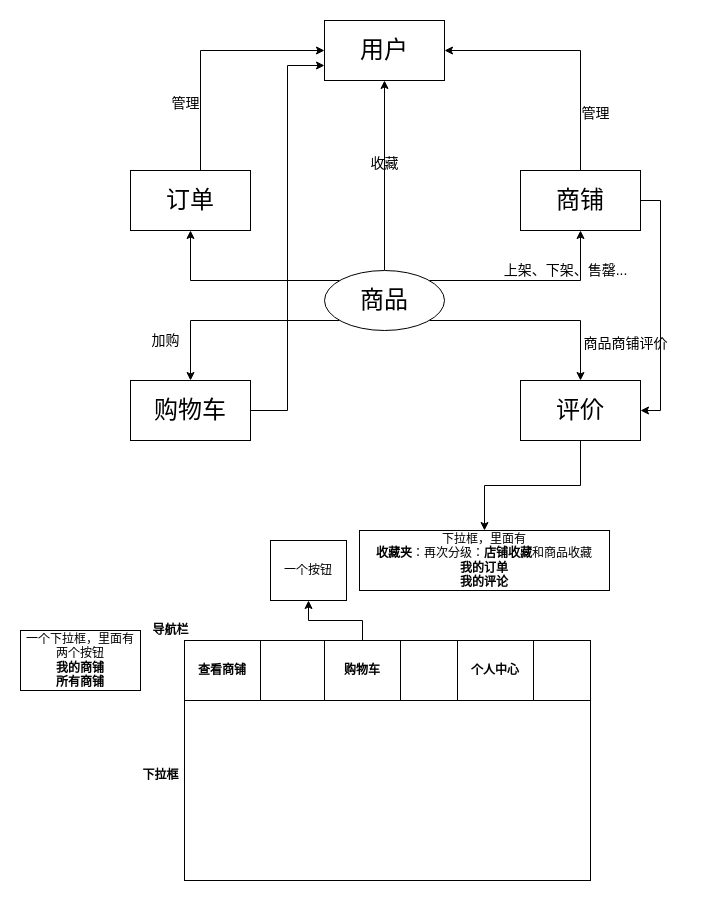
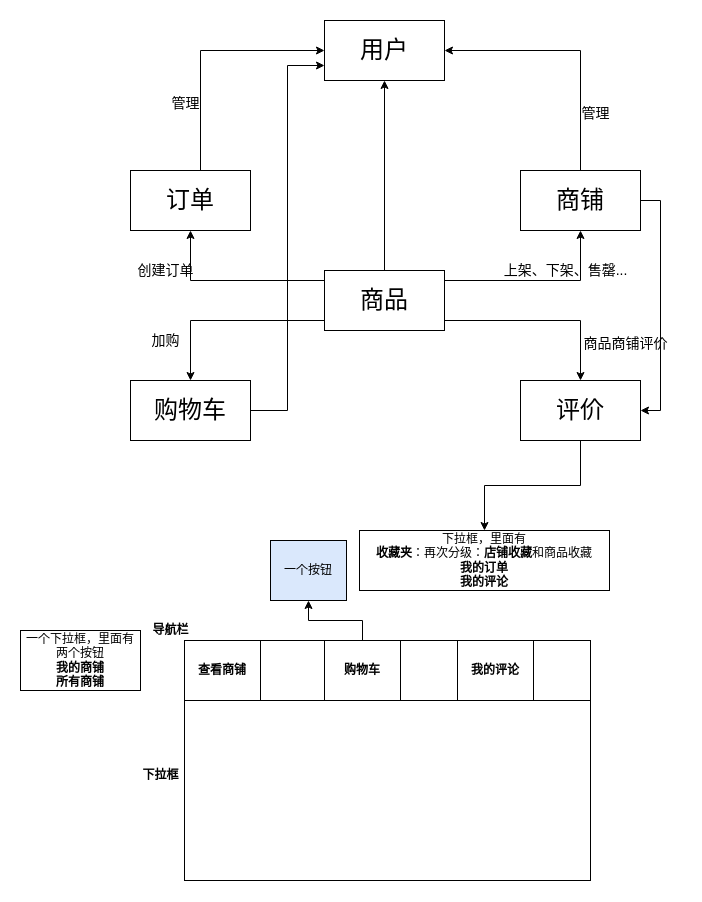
(385, 161) -> none
none -> (166, 271)
(385, 301) -> (385, 301)
(309, 571) -> (309, 571)
(496, 671) -> (496, 671)
